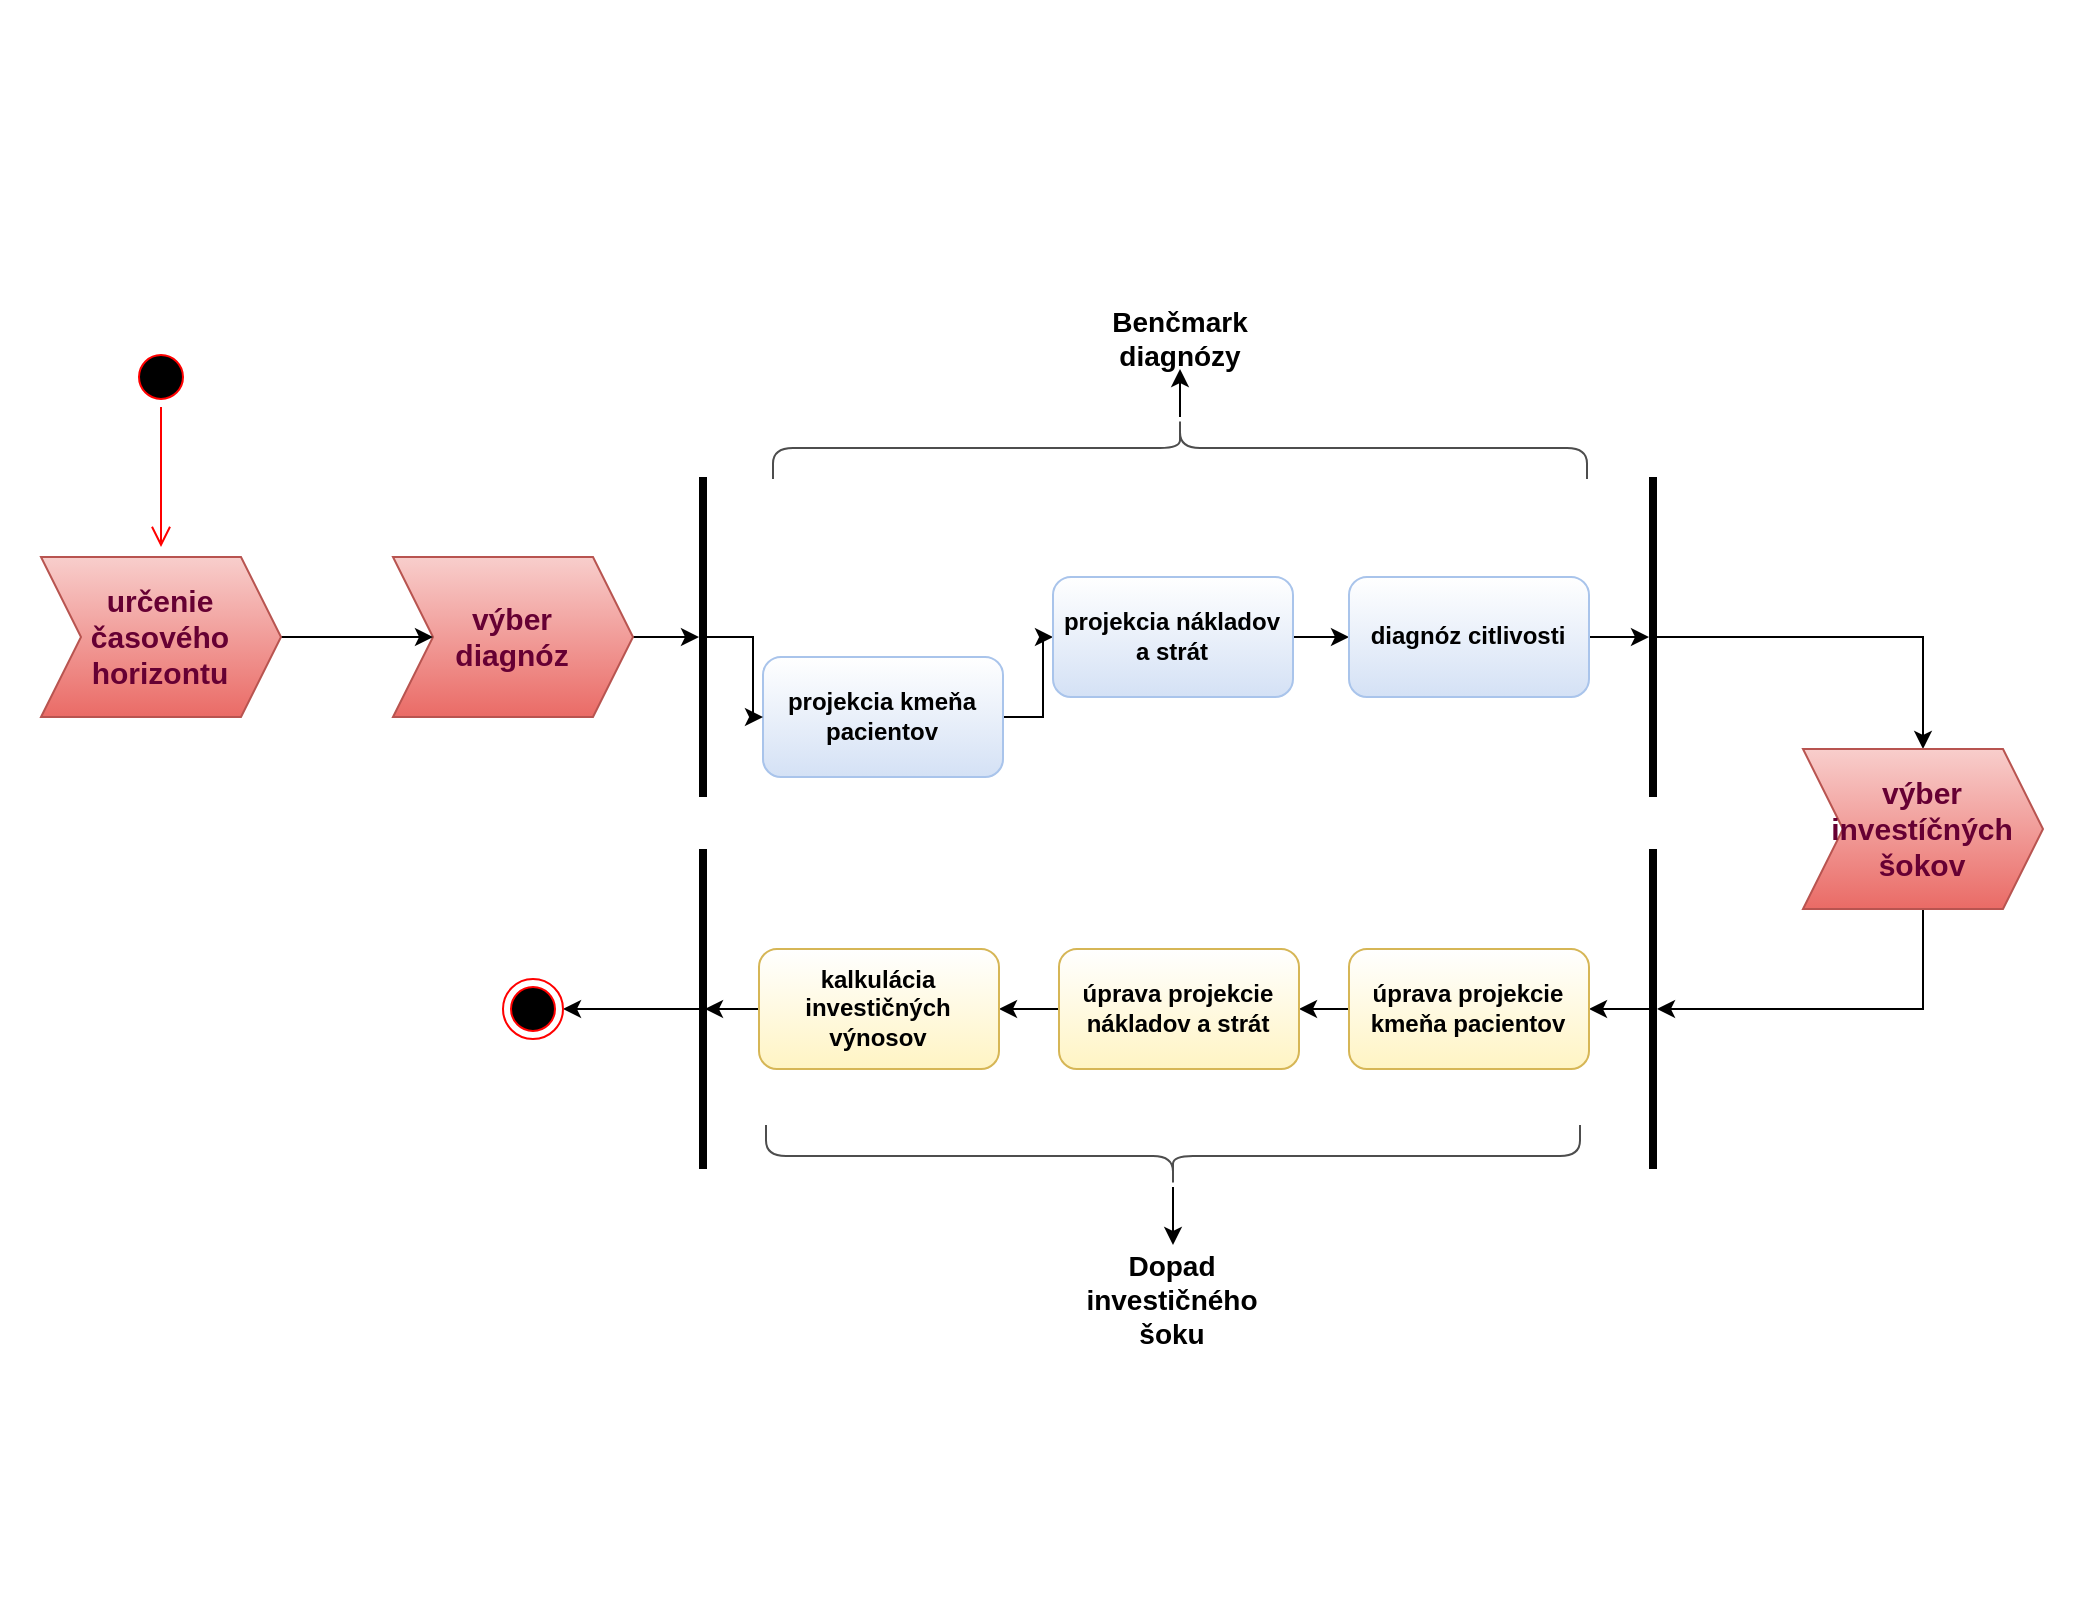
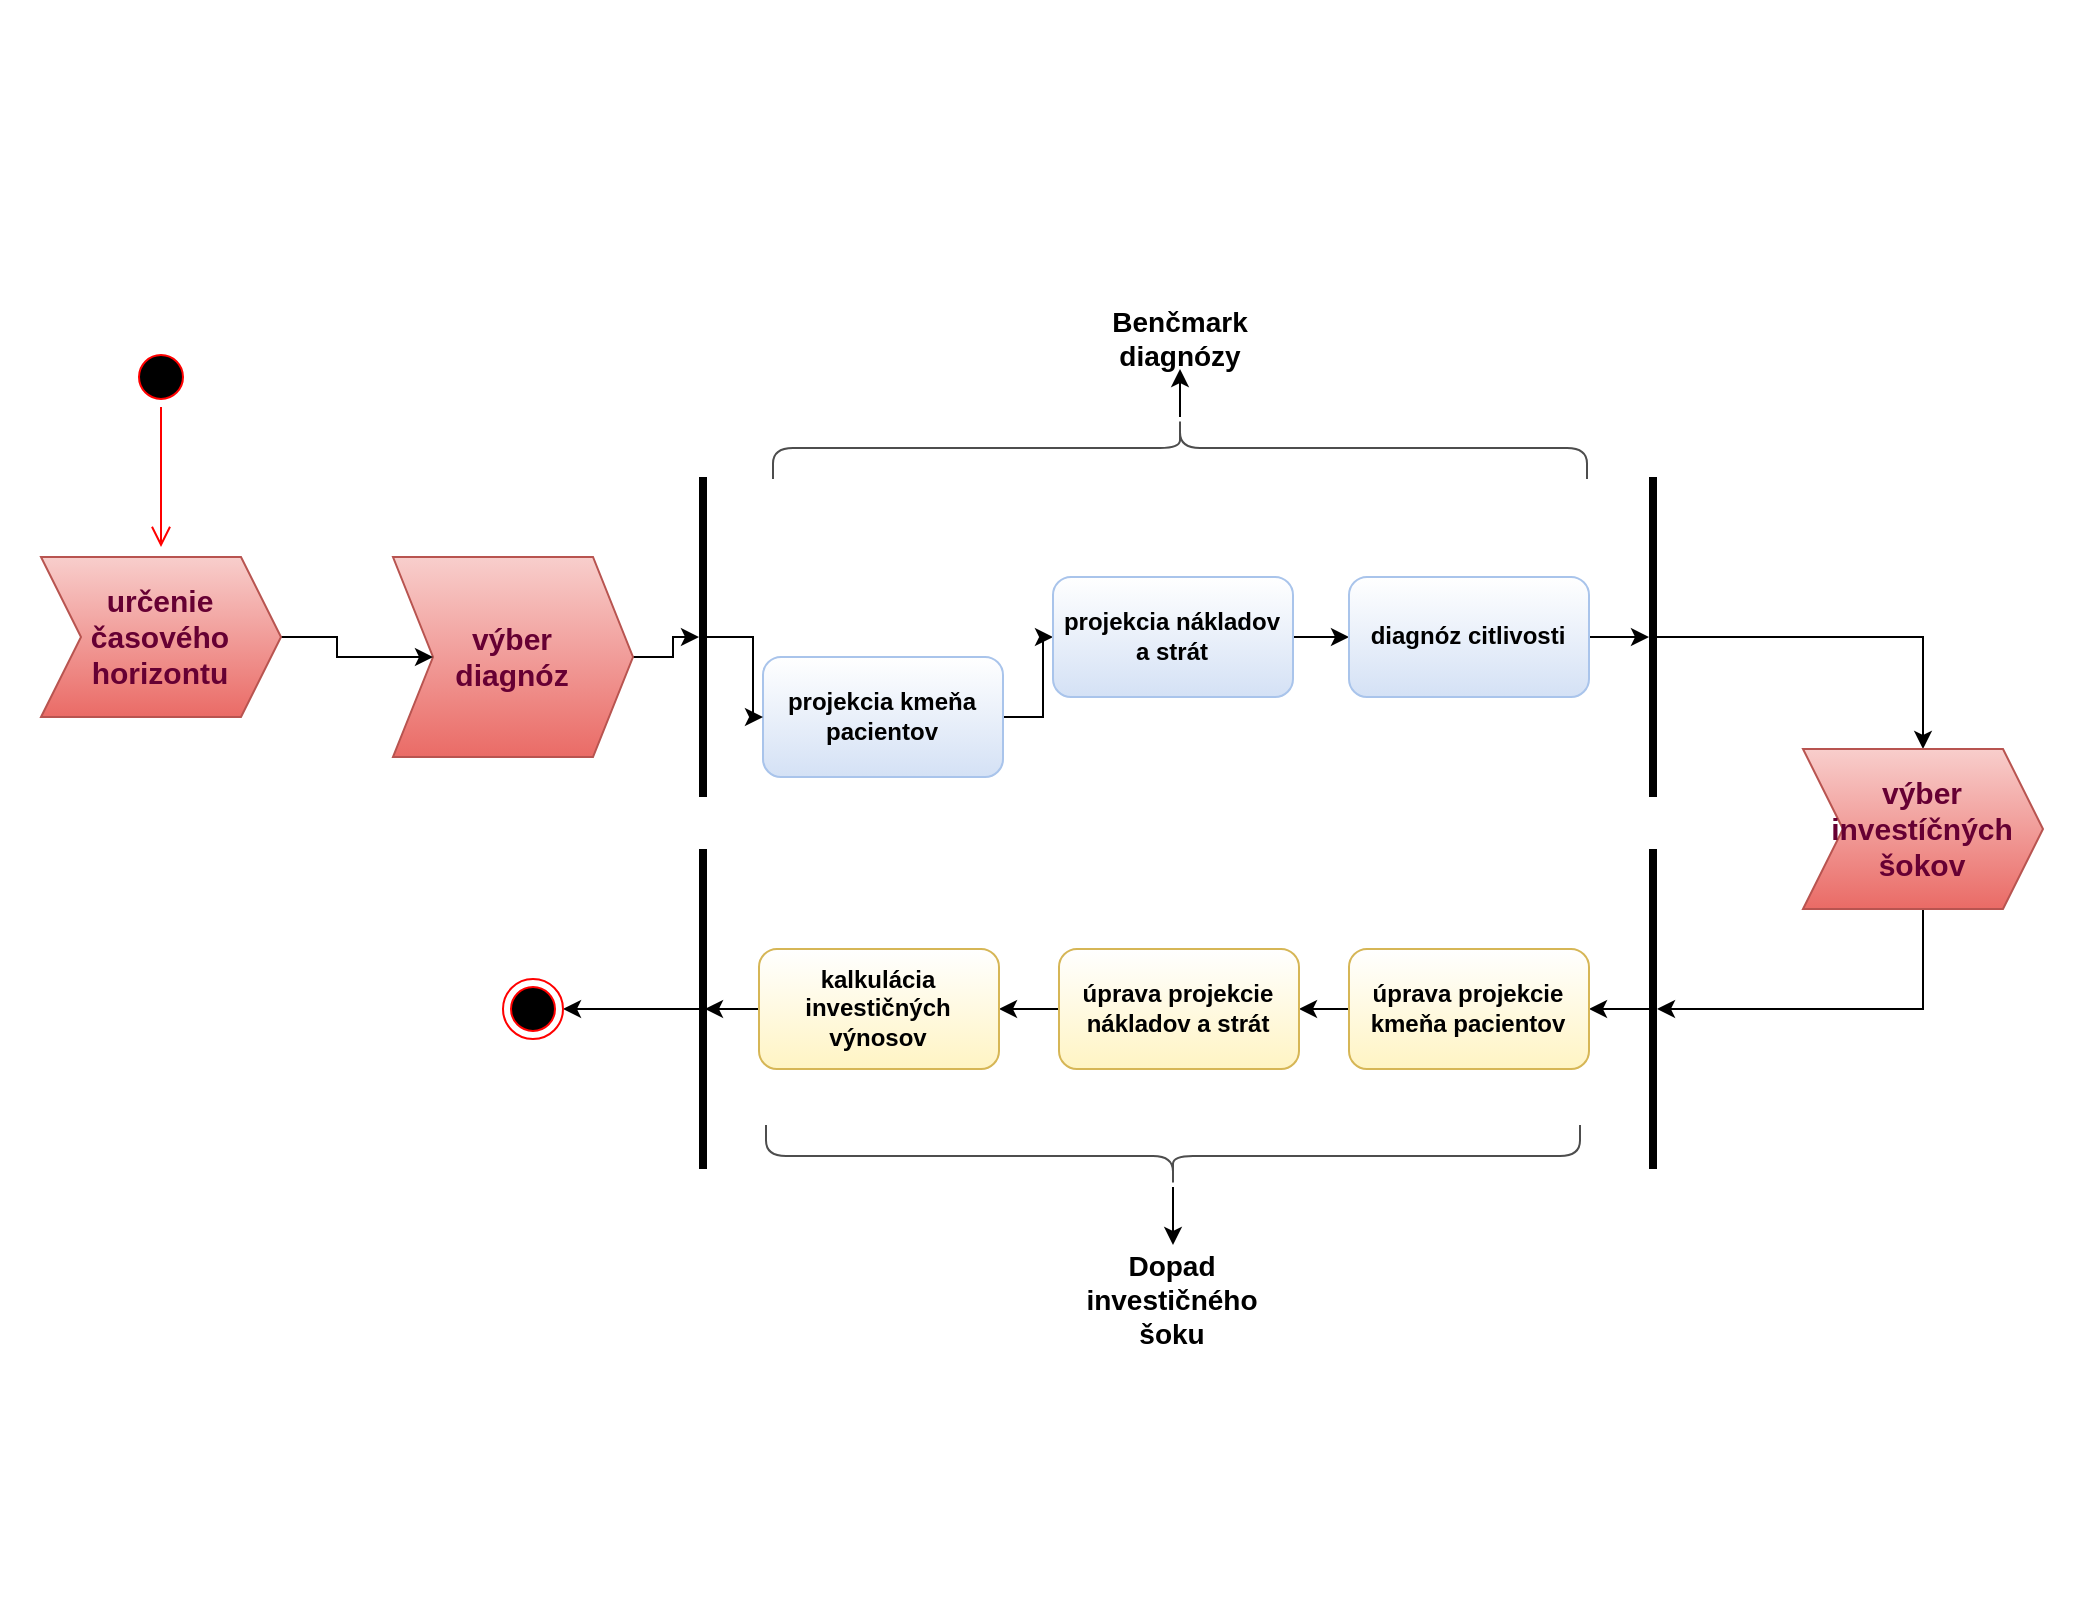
(513, 637) -> (513, 657)
